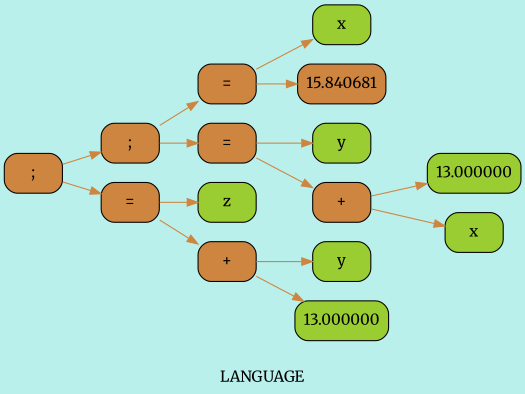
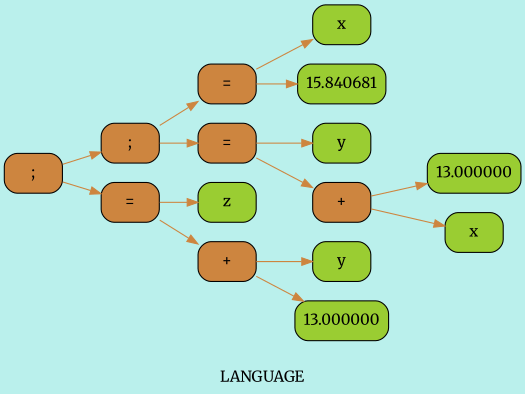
(342, 84) -> (342, 84)
